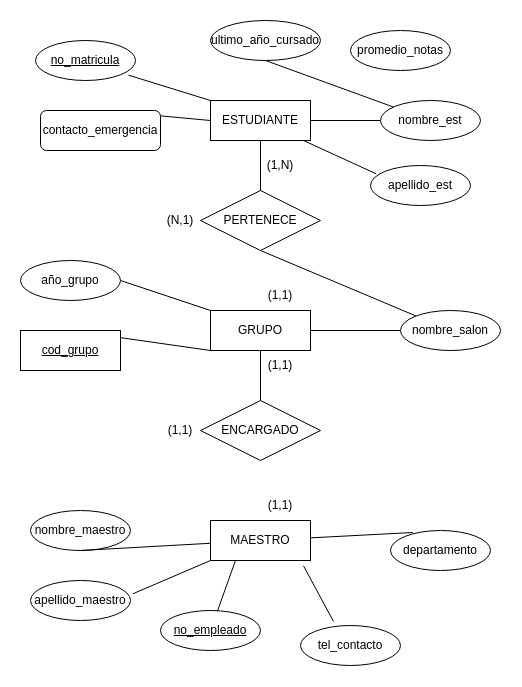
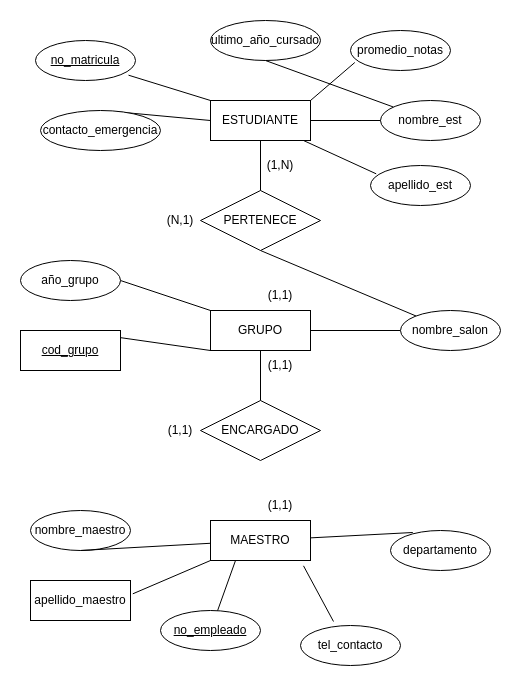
none -> (333, 82)
(101, 131) -> (101, 131)
(81, 601) -> (81, 601)
